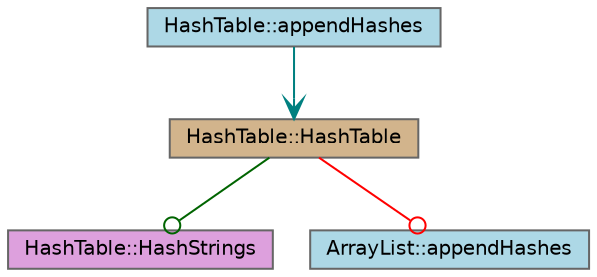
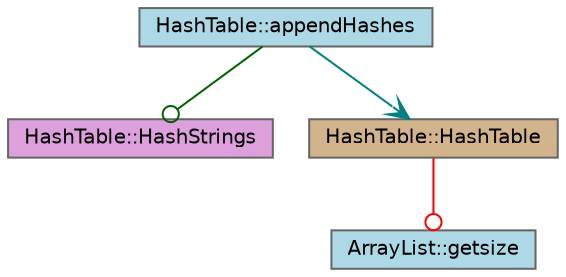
(224, 189) -> (220, 78)
(450, 250) -> (433, 250)
